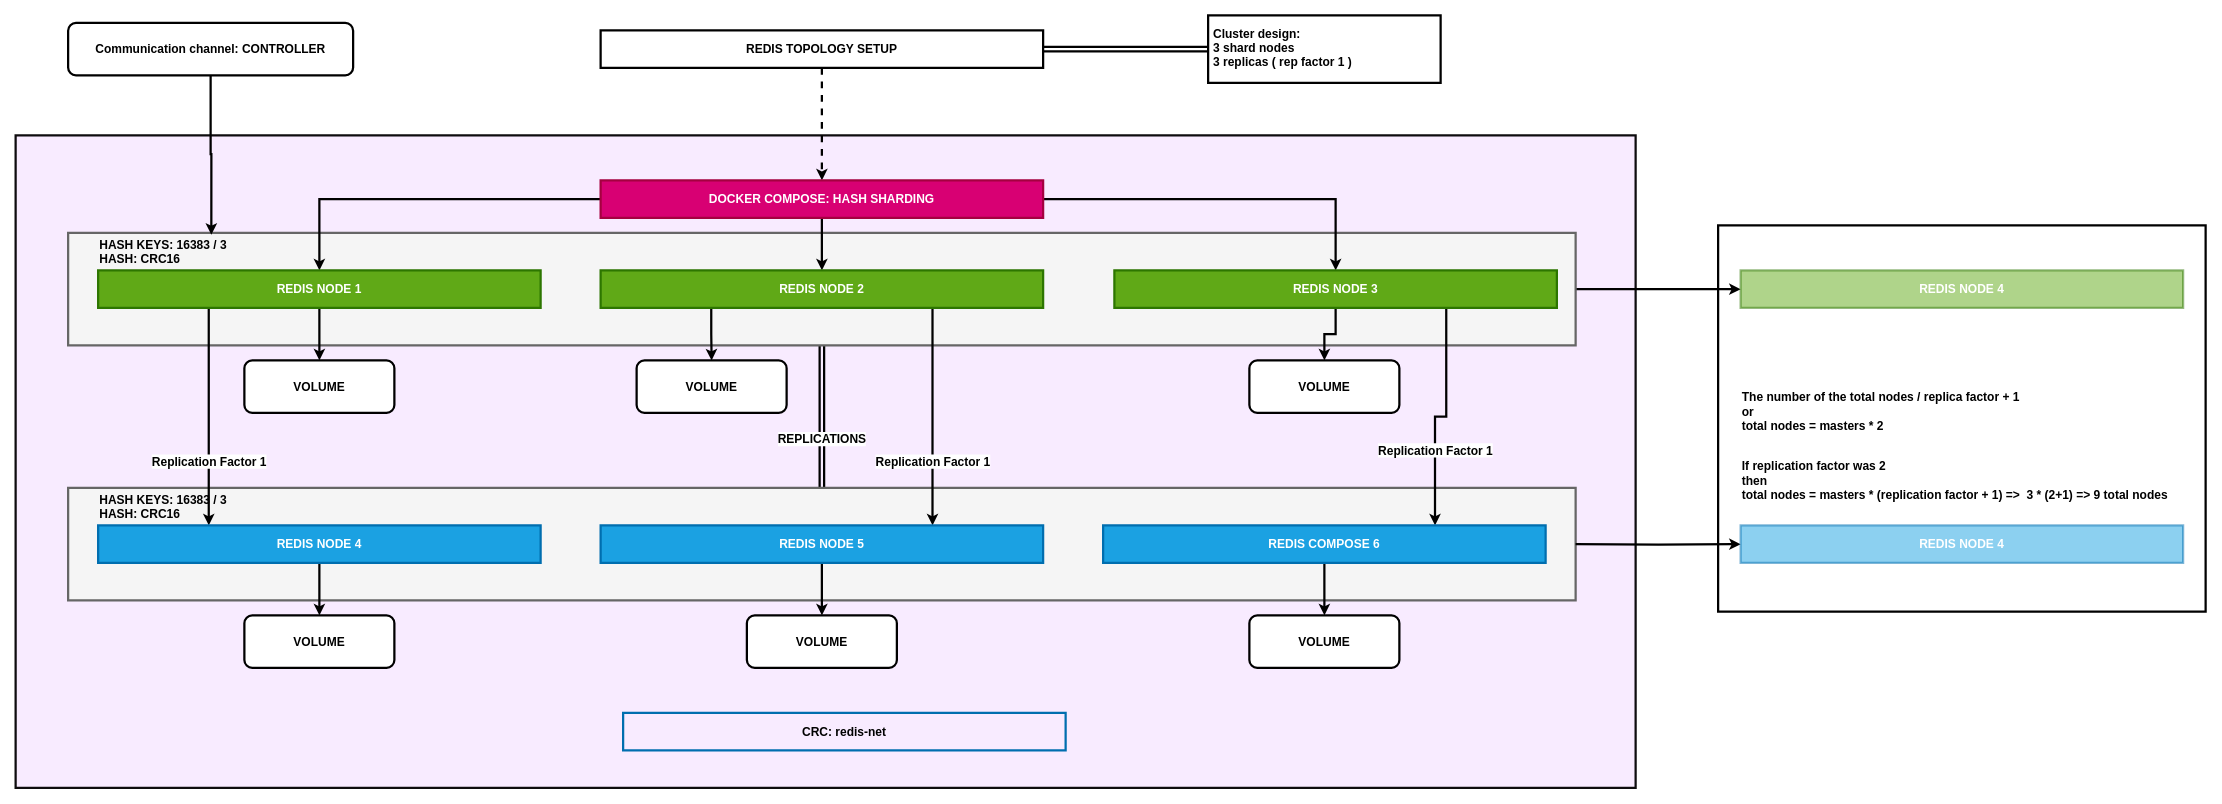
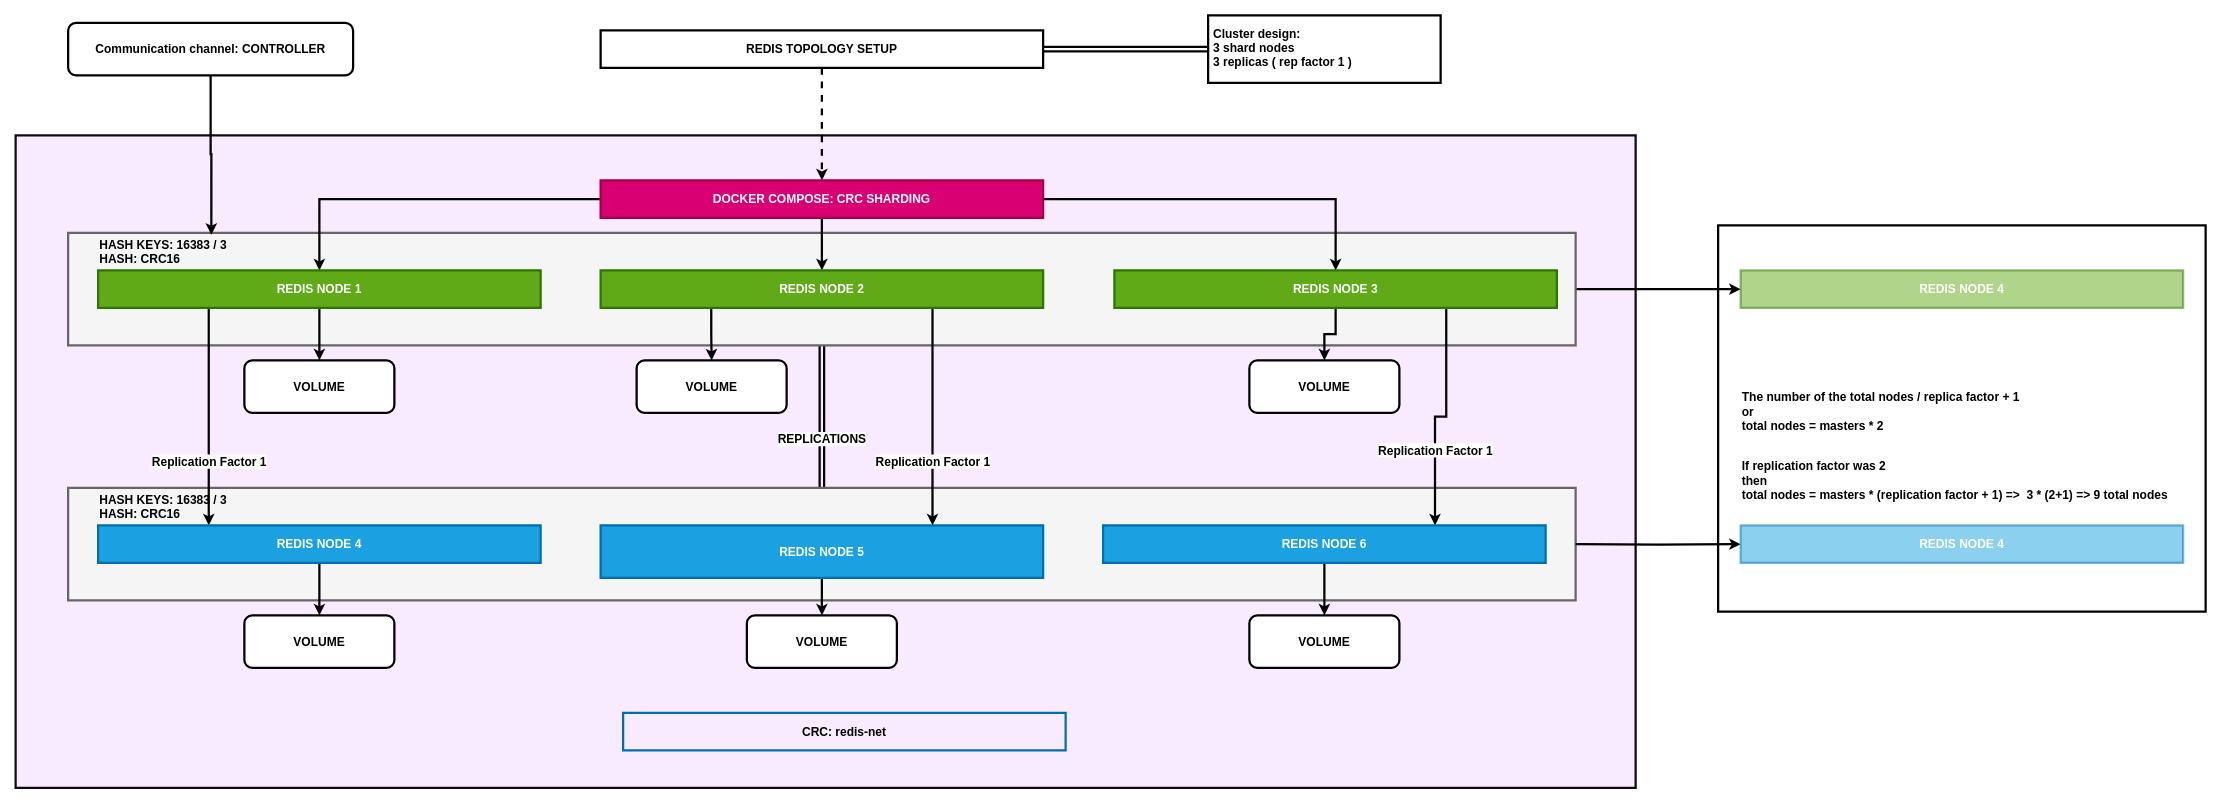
(822, 199) -> (822, 199)
(822, 544) -> (822, 552)
(1324, 544) -> (1324, 544)
